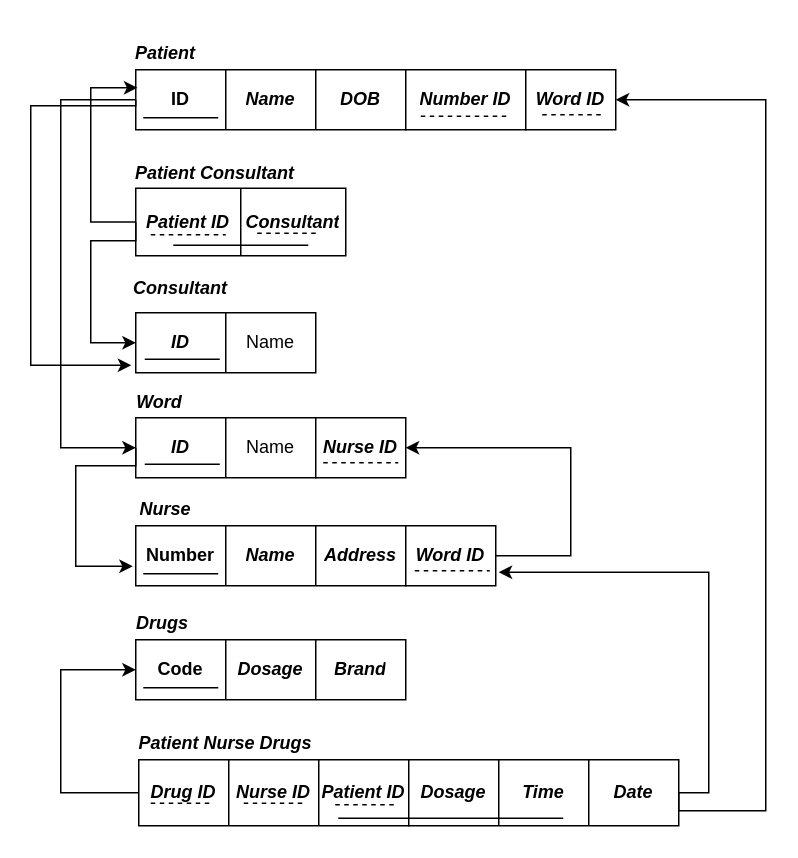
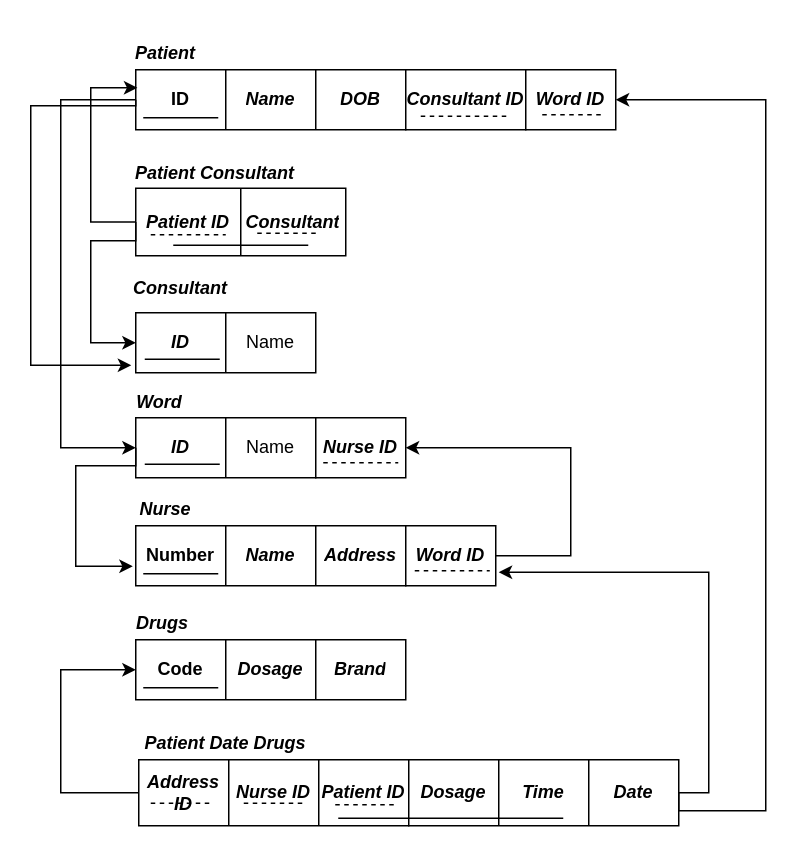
(466, 100) -> (466, 100)
(226, 743) -> (226, 743)
(184, 793) -> (184, 793)
